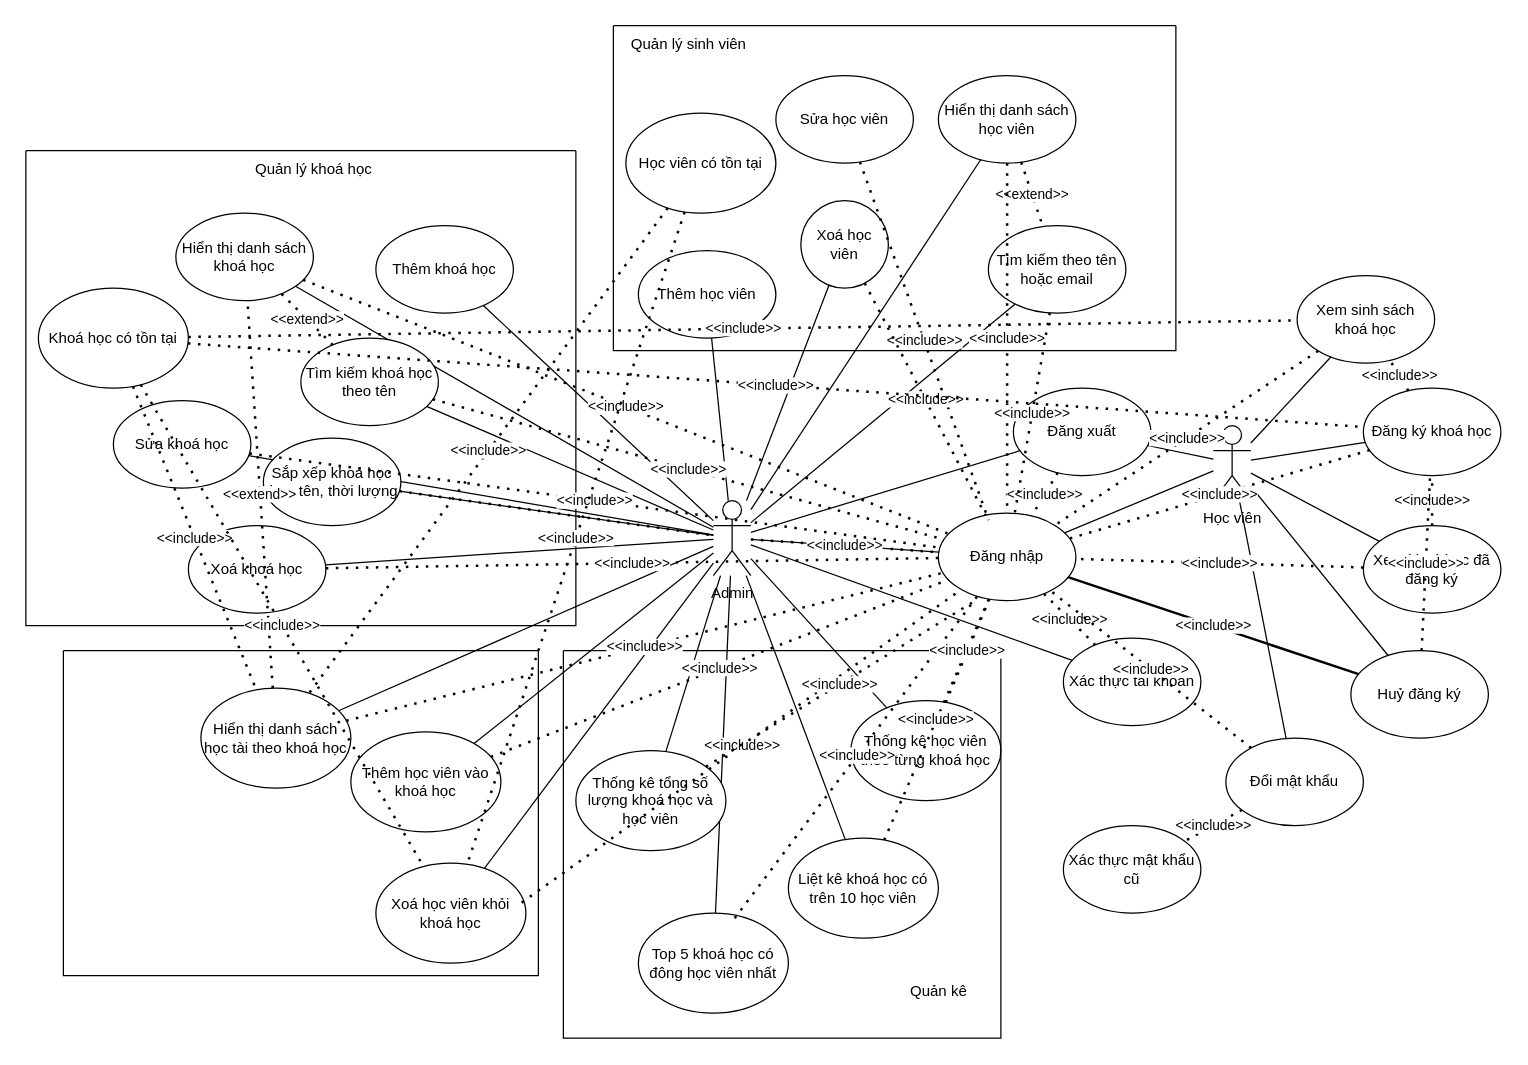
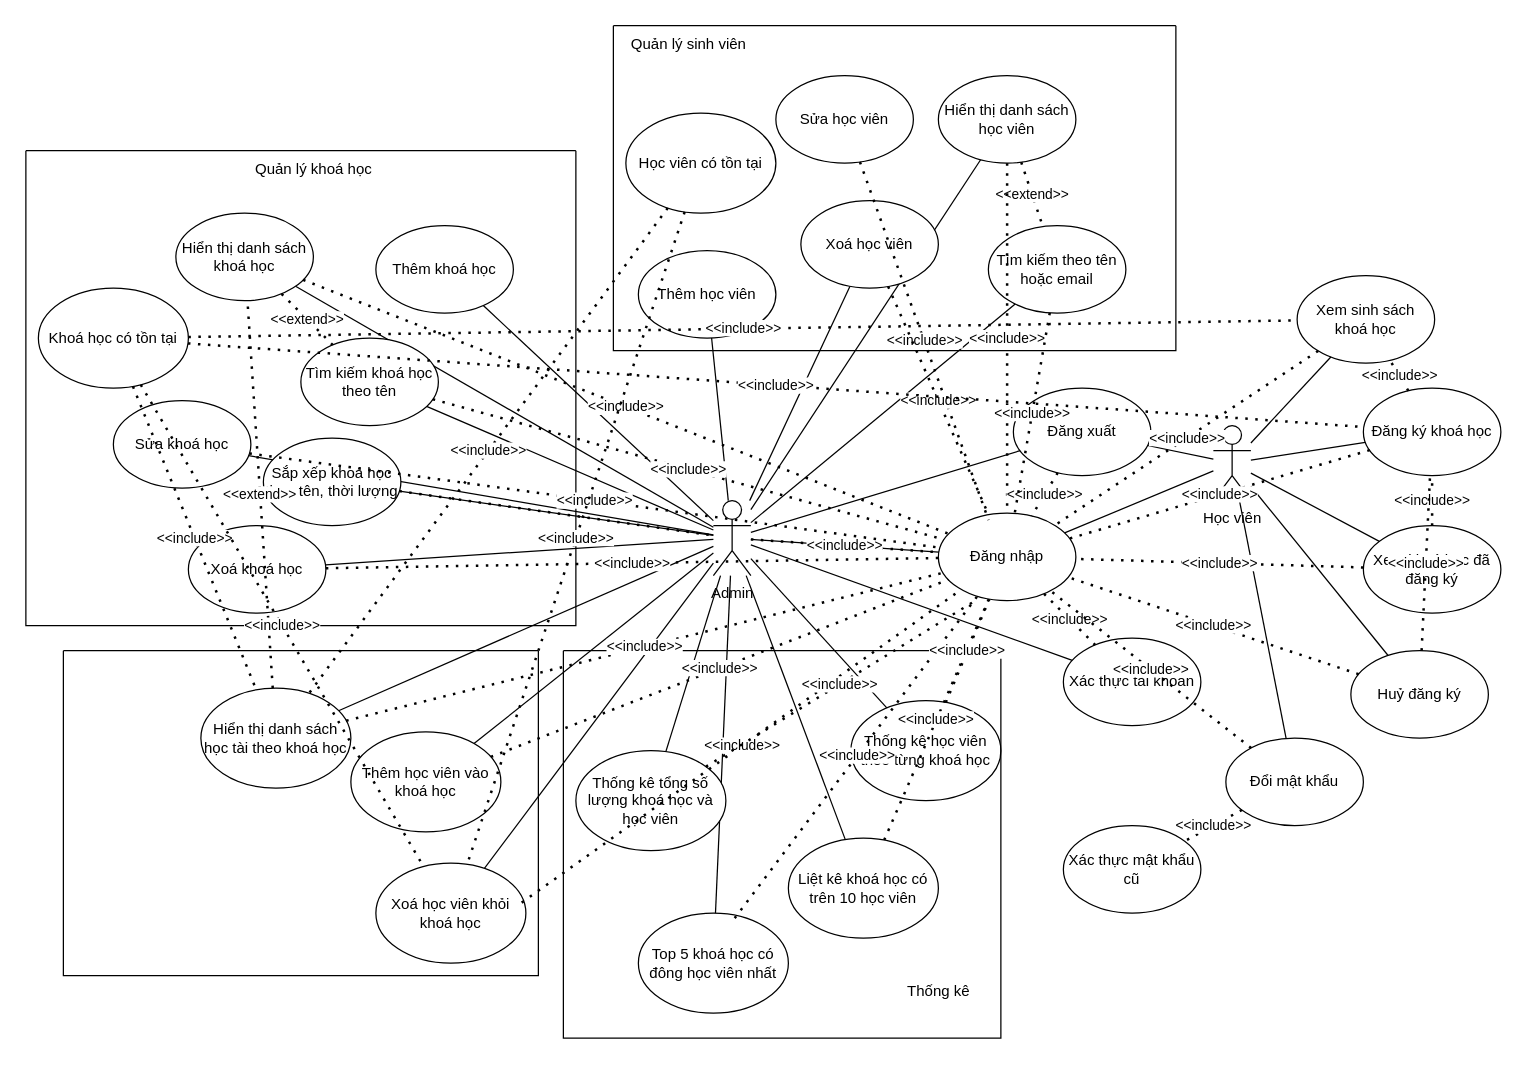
(844, 244) -> (869, 244)
(1296, 653) -> (1296, 653)
(939, 992) -> (939, 992)
